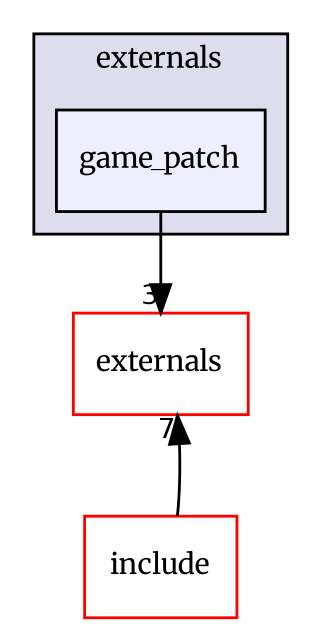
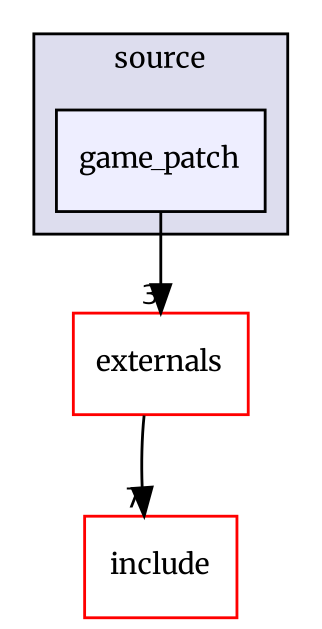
(161, 61) -> (161, 61)
(180, 480) -> (142, 452)
